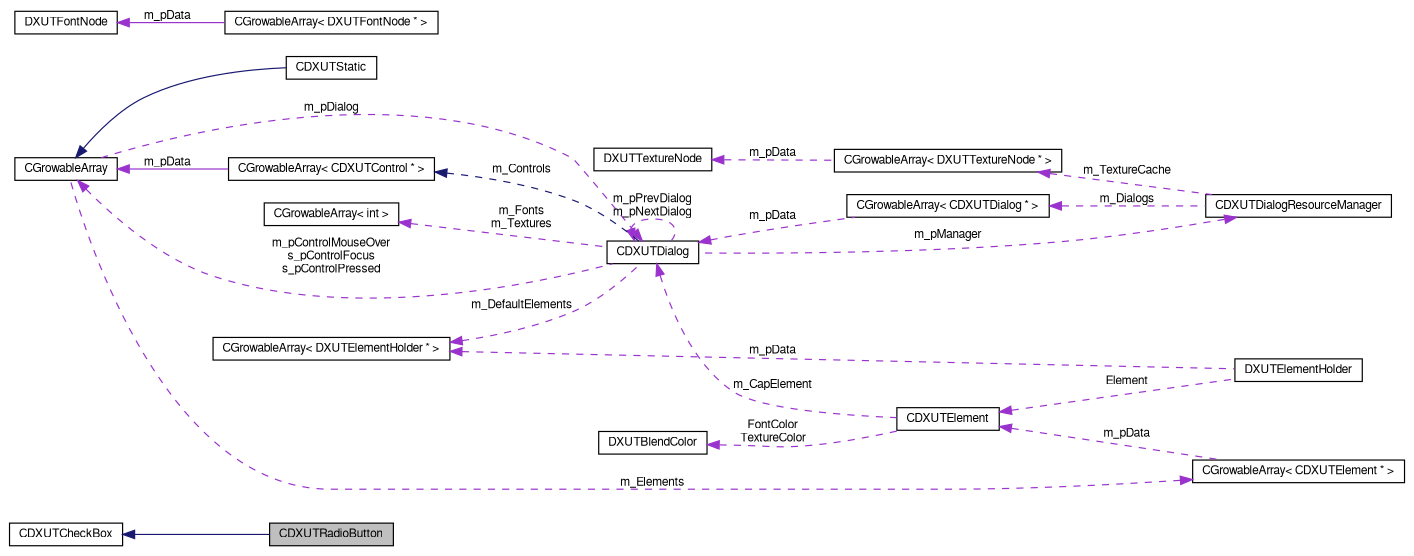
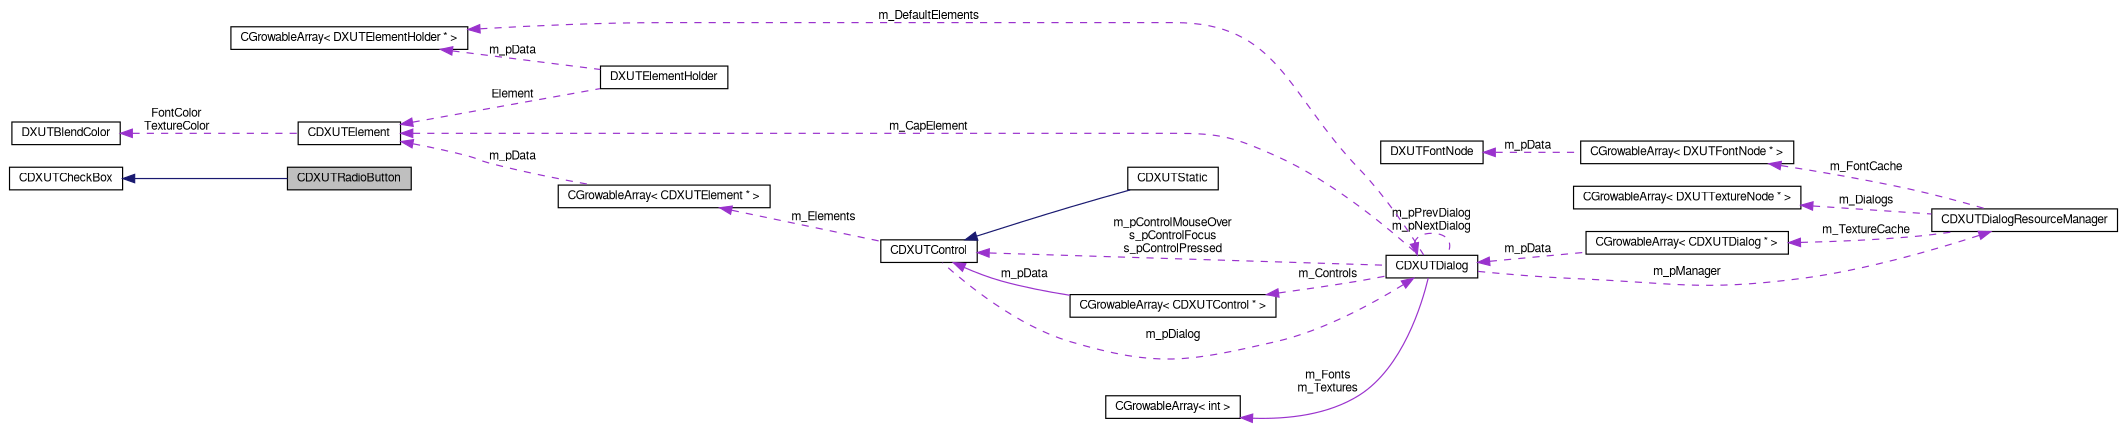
(177, 23) -> (1538, 152)
(653, 159) -> none
(66, 169) -> (929, 251)
(1127, 171) -> (1866, 201)
none -> (1884, 184)
(548, 192) -> (1332, 285)
(1127, 199) -> (1866, 230)
(509, 235) -> (1370, 386)
(745, 398) -> (934, 133)
